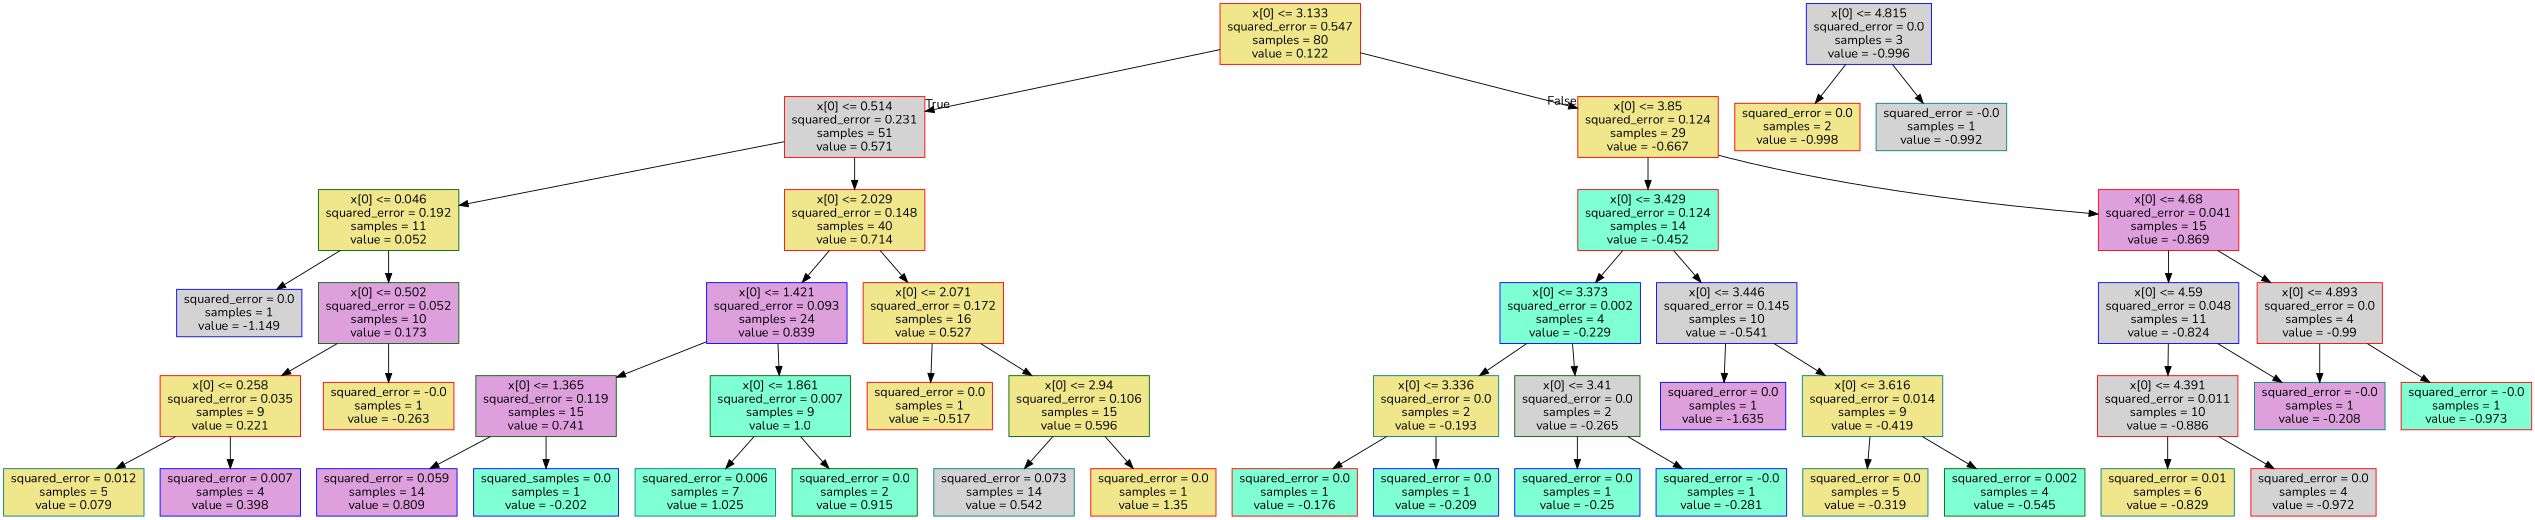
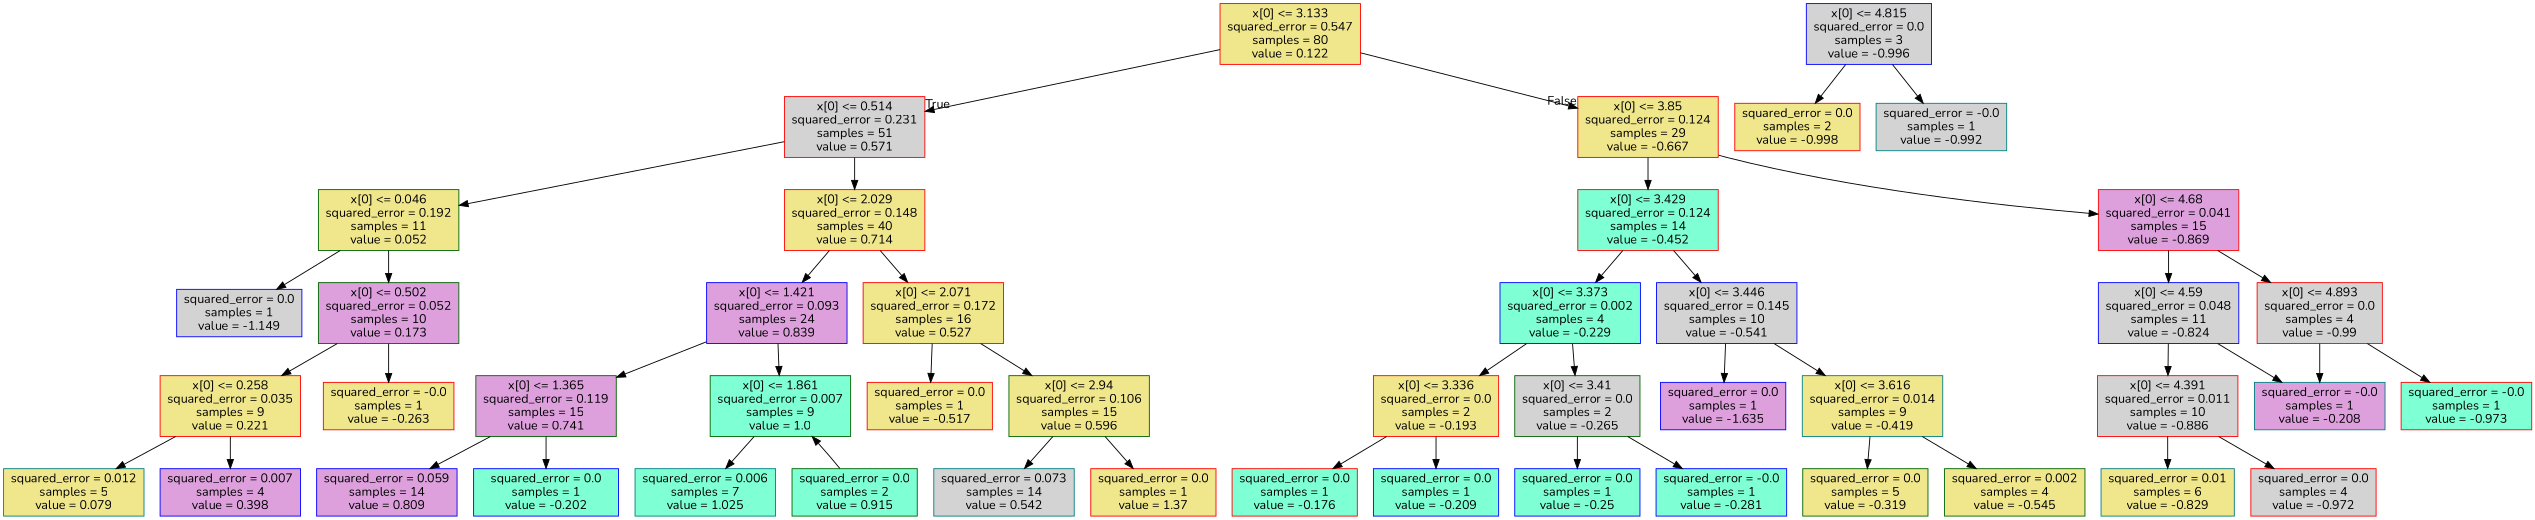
(1436, 406) -> (1436, 406)
(812, 449) -> (829, 456)
(546, 492) -> (546, 492)
(1153, 492) -> (1153, 492)
(1865, 492) -> (1865, 492)
(2015, 492) -> (2015, 492)
